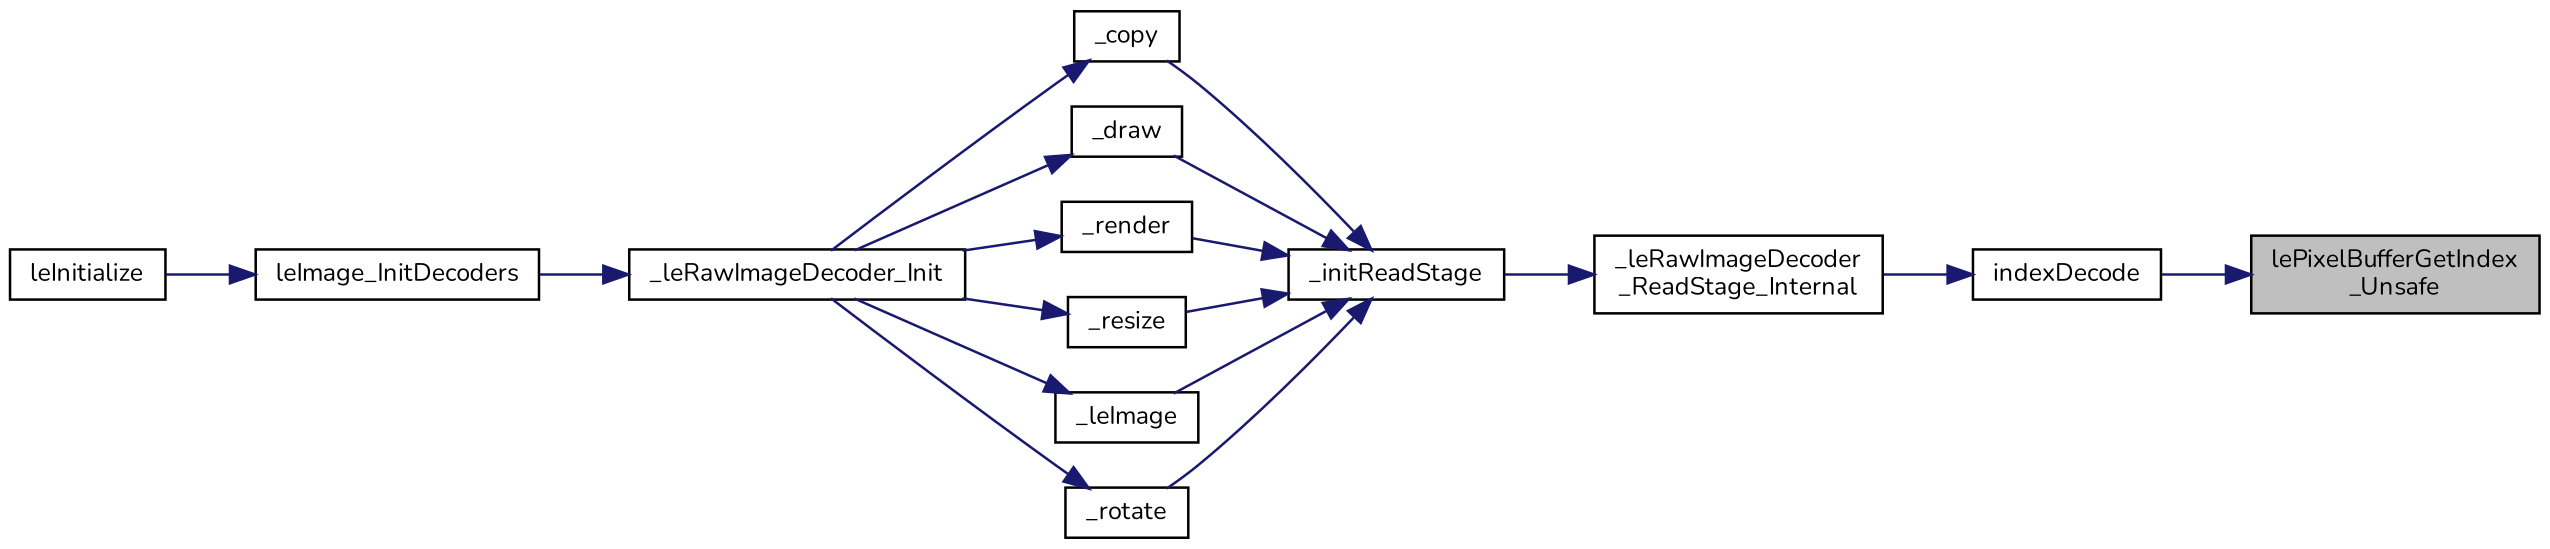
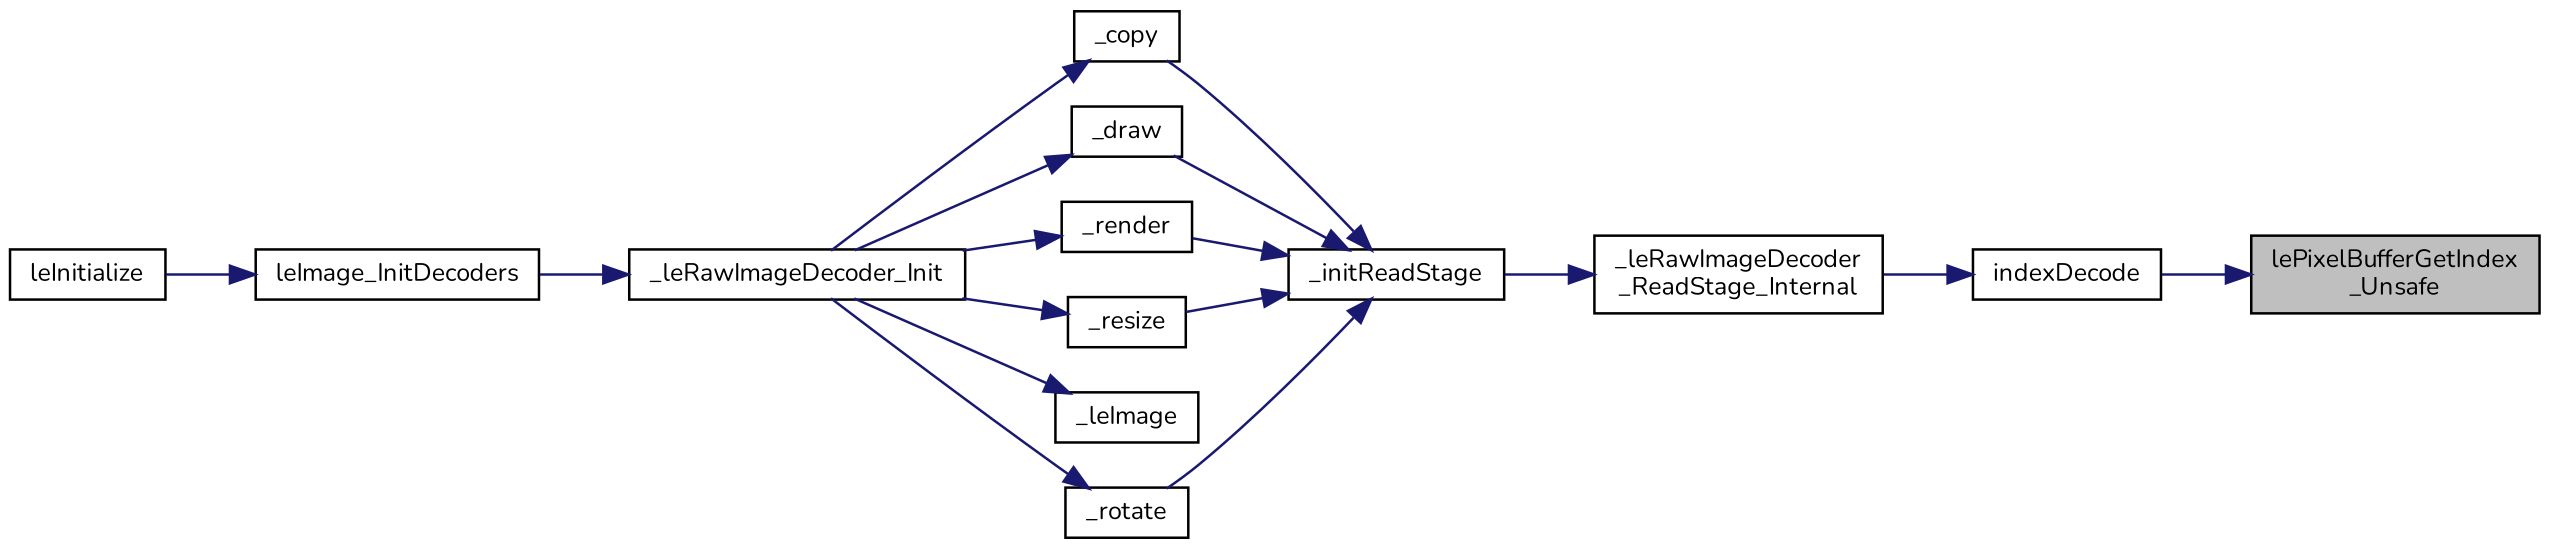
(1250, 352) -> none
